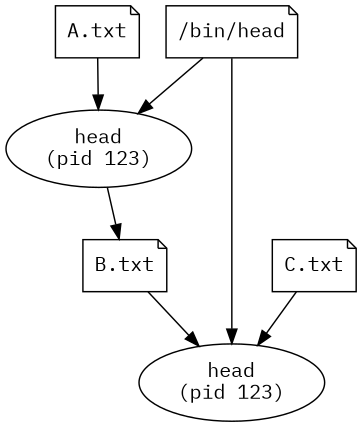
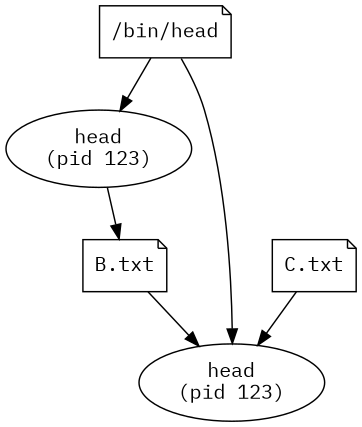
(97, 32) -> none
